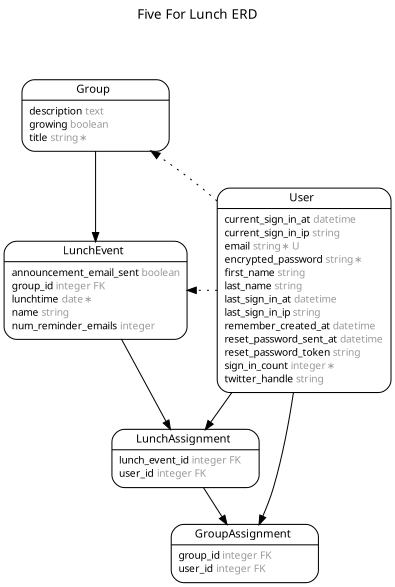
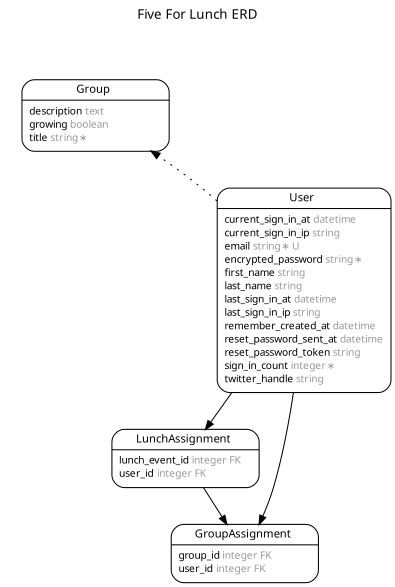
(96, 290) -> none
